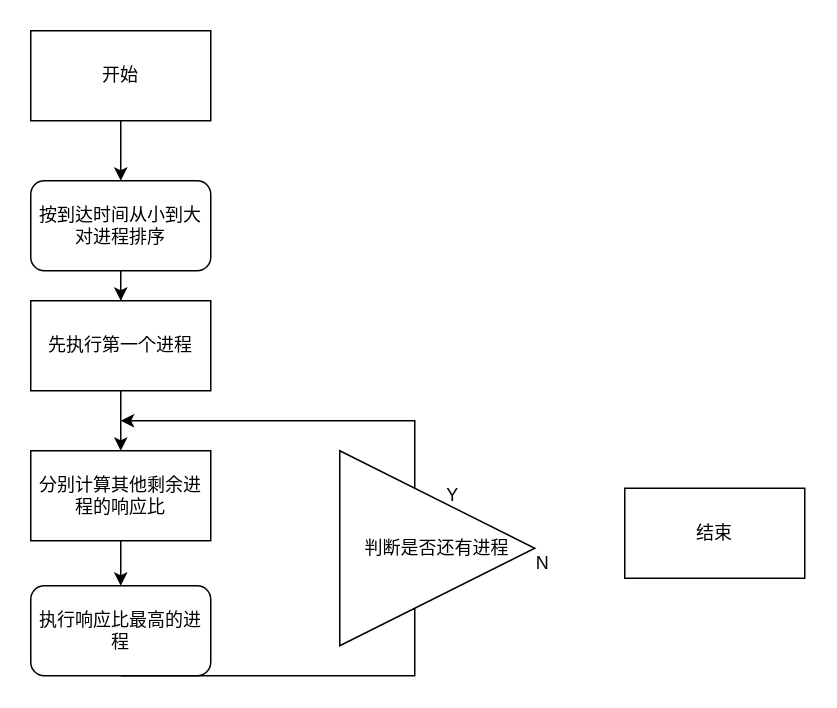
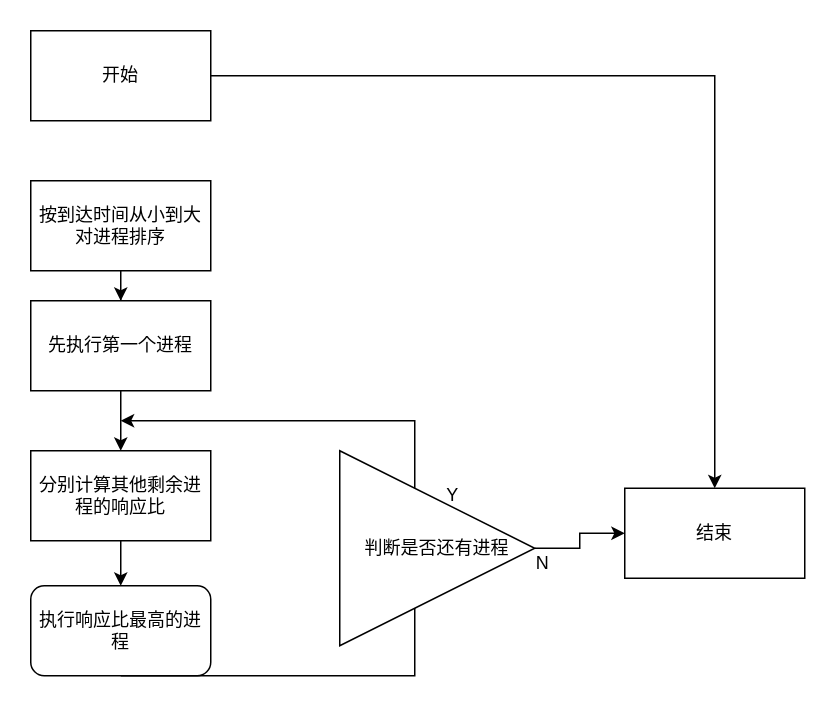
(121, 146) -> (664, 76)
(121, 226) -> (121, 226)
none -> (580, 546)
